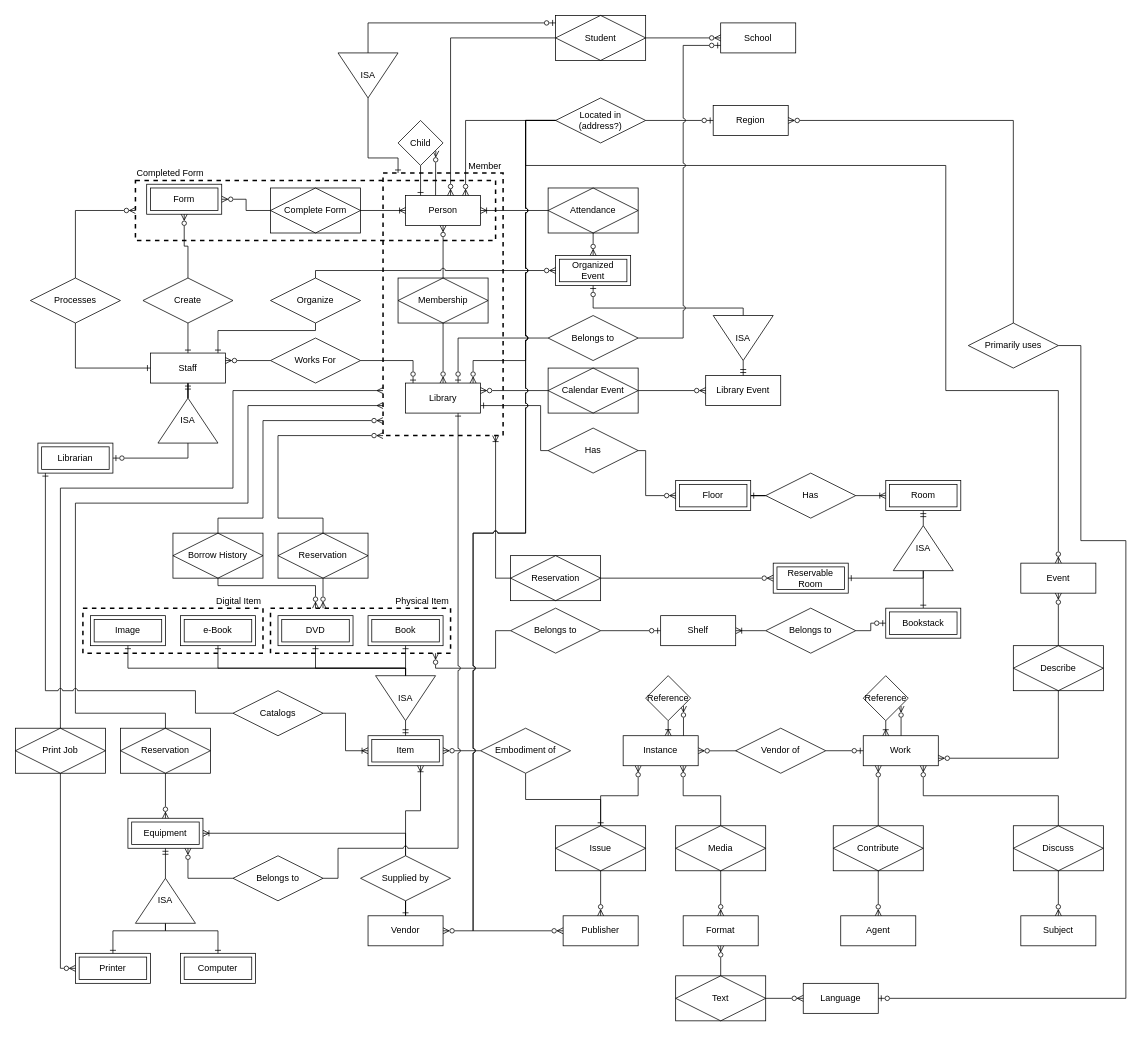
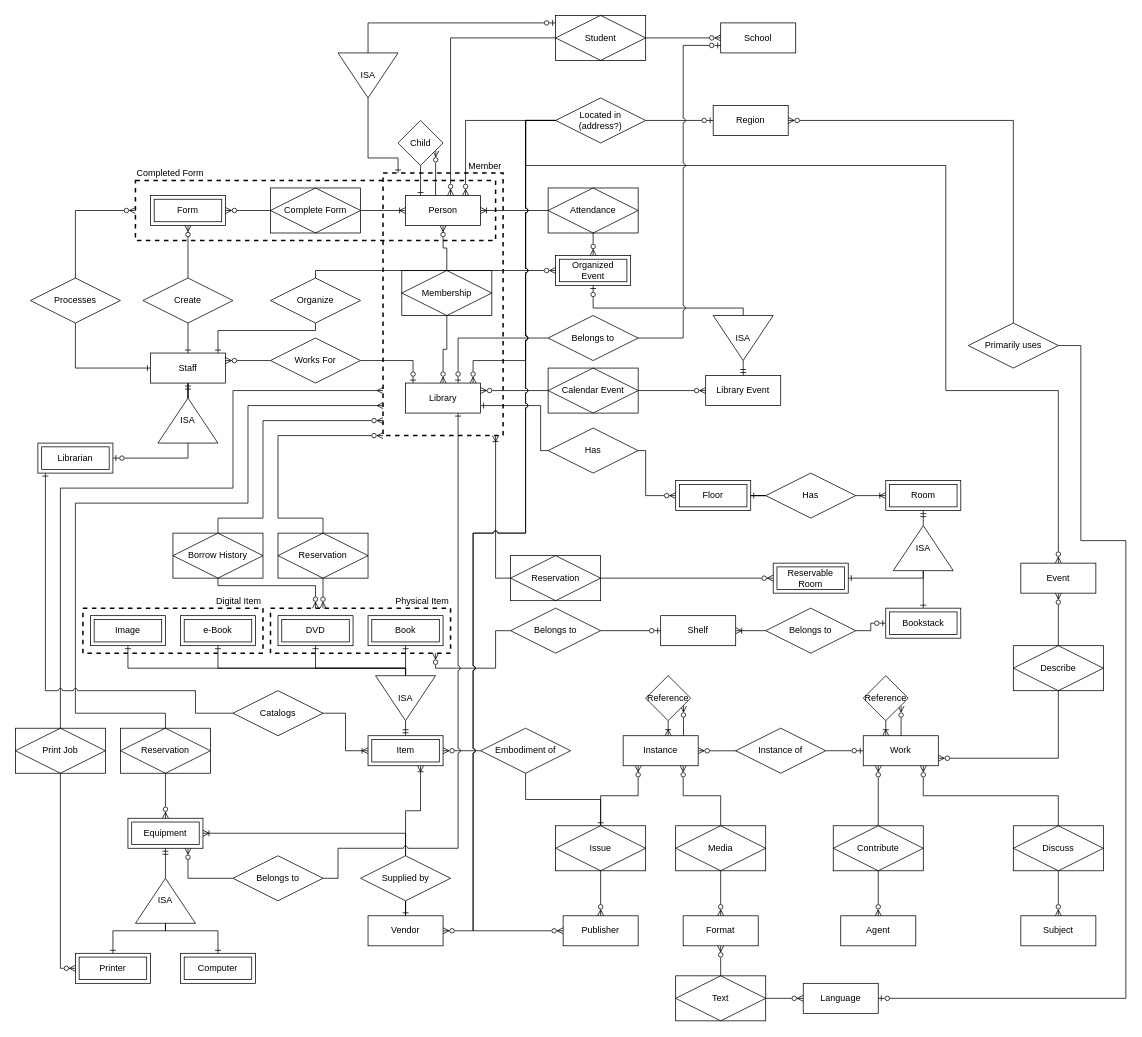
(184, 199) -> (188, 210)
(443, 300) -> (447, 293)
(780, 750) -> (780, 750)
